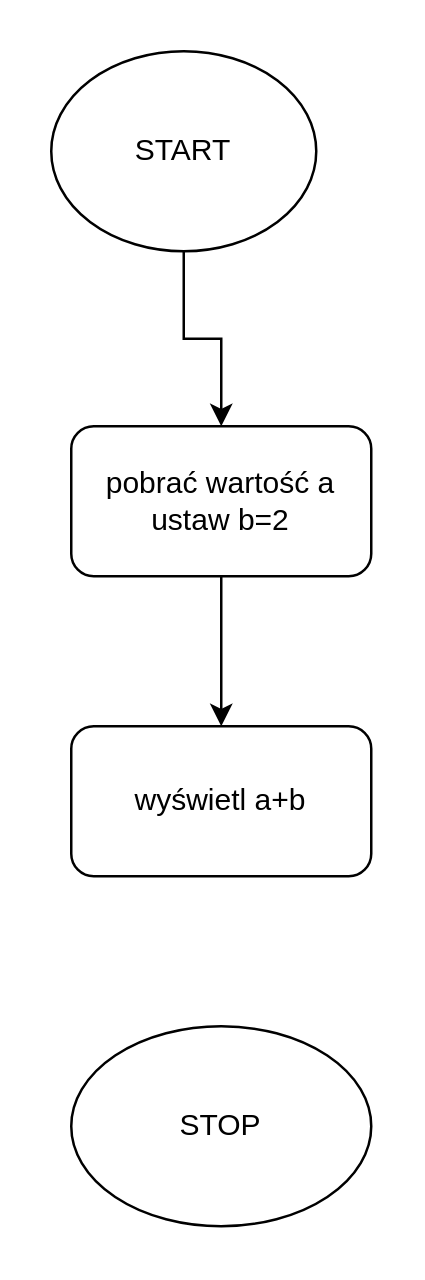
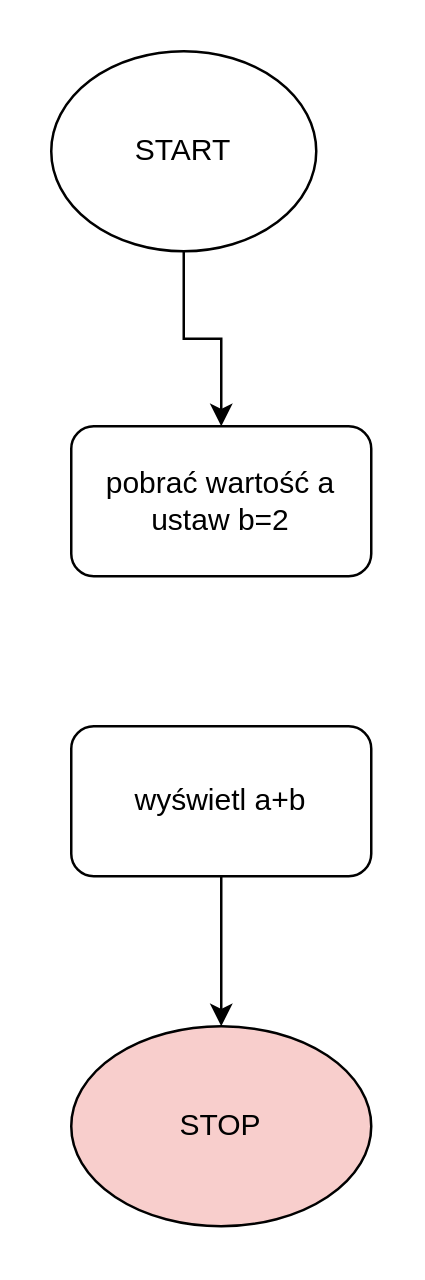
(221, 643) -> none
none -> (221, 943)
(221, 1126) -> (221, 1126)
